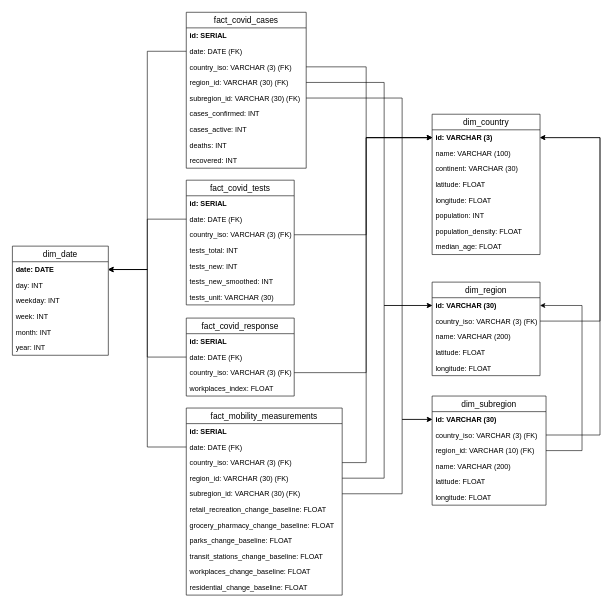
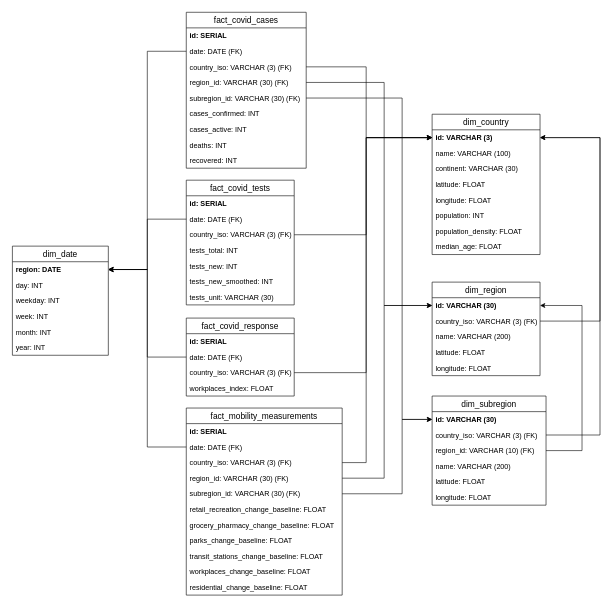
(34, 270) -> (37, 270)
